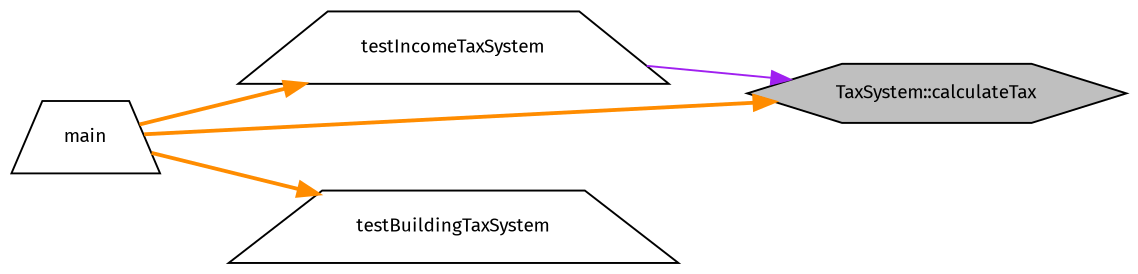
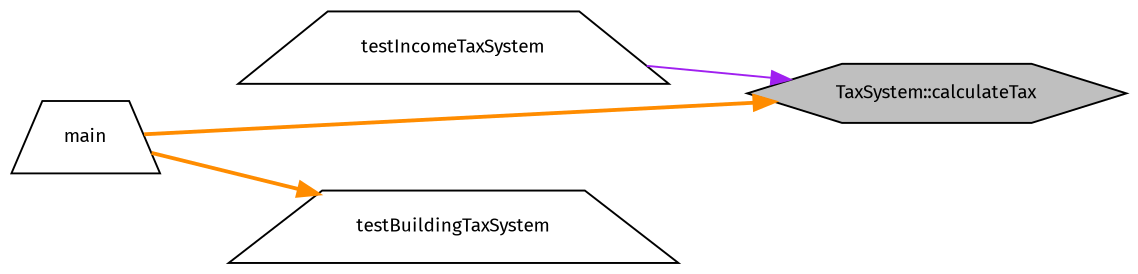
(213, 106) -> none
